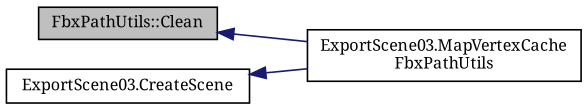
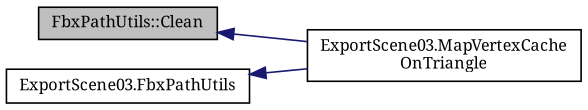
(444, 56) -> (444, 56)
(128, 86) -> (128, 86)
